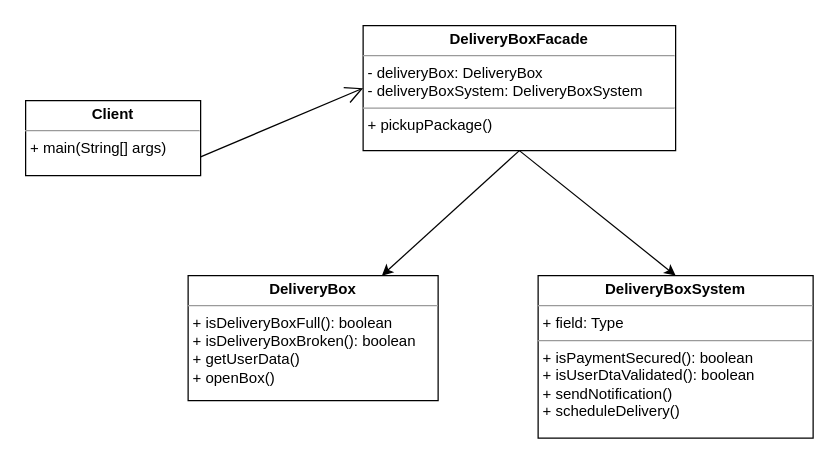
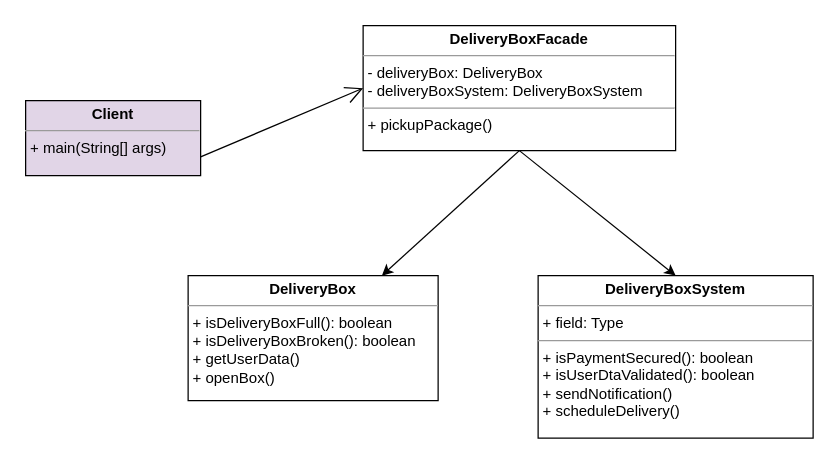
(113, 138) -> (113, 138)
